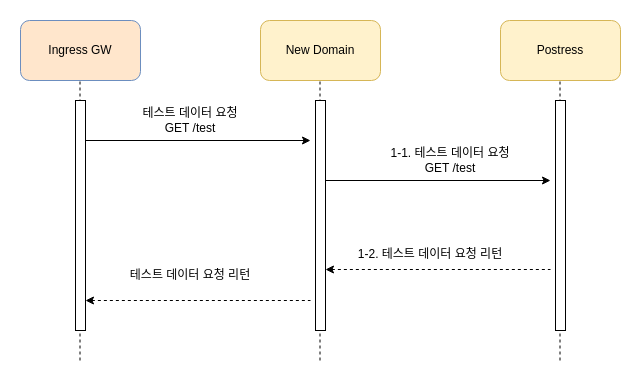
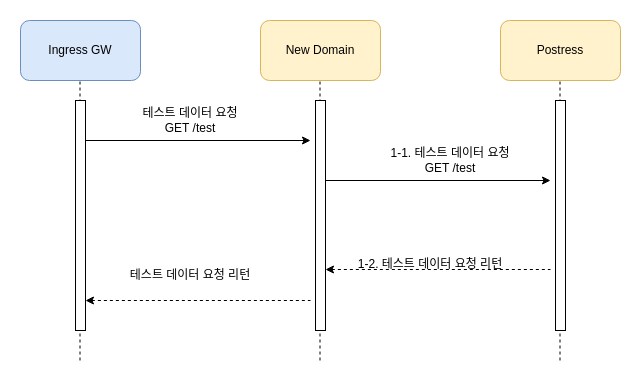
(81, 51) -> (81, 51)
(431, 255) -> (431, 265)
